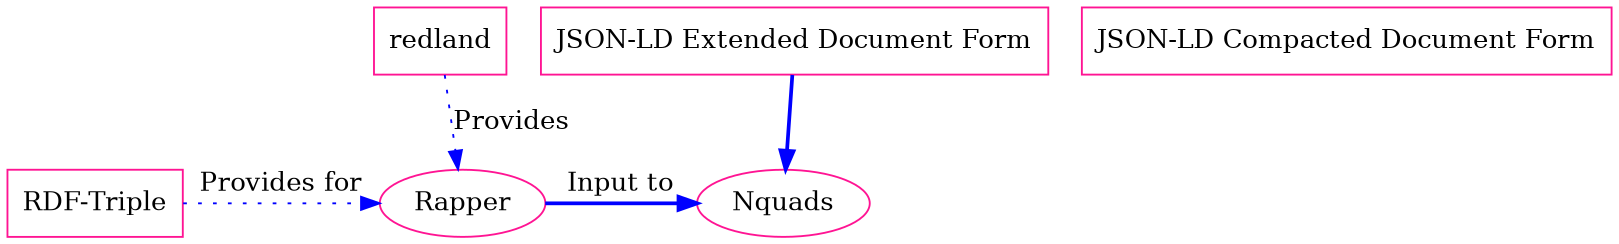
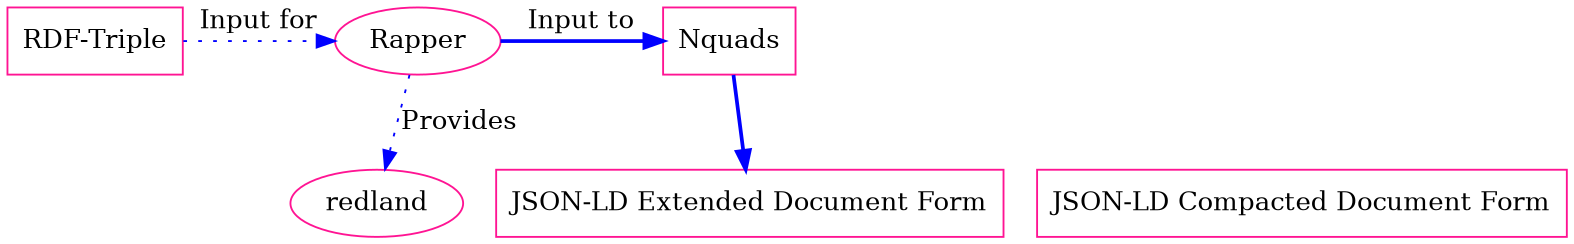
(440, 41) -> (377, 203)
(450, 113) -> (400, 113)
(790, 113) -> (738, 113)
(281, 184) -> (259, 21)
(783, 203) -> (729, 41)
